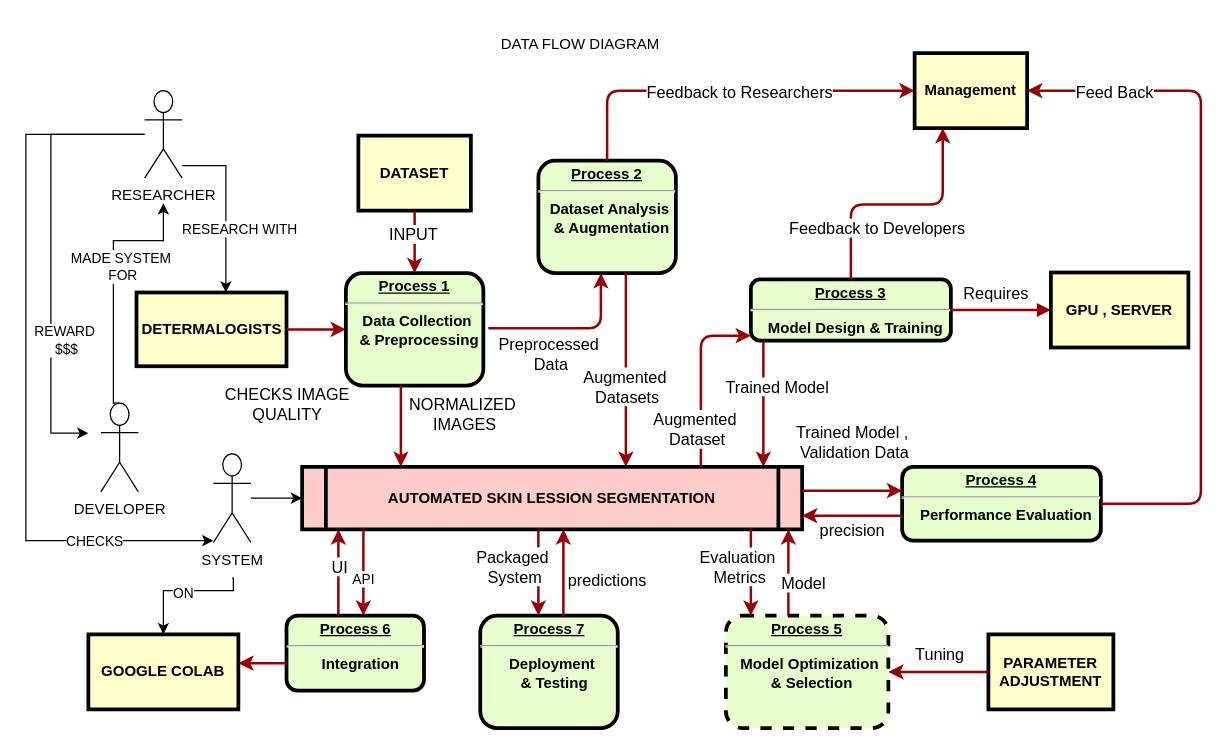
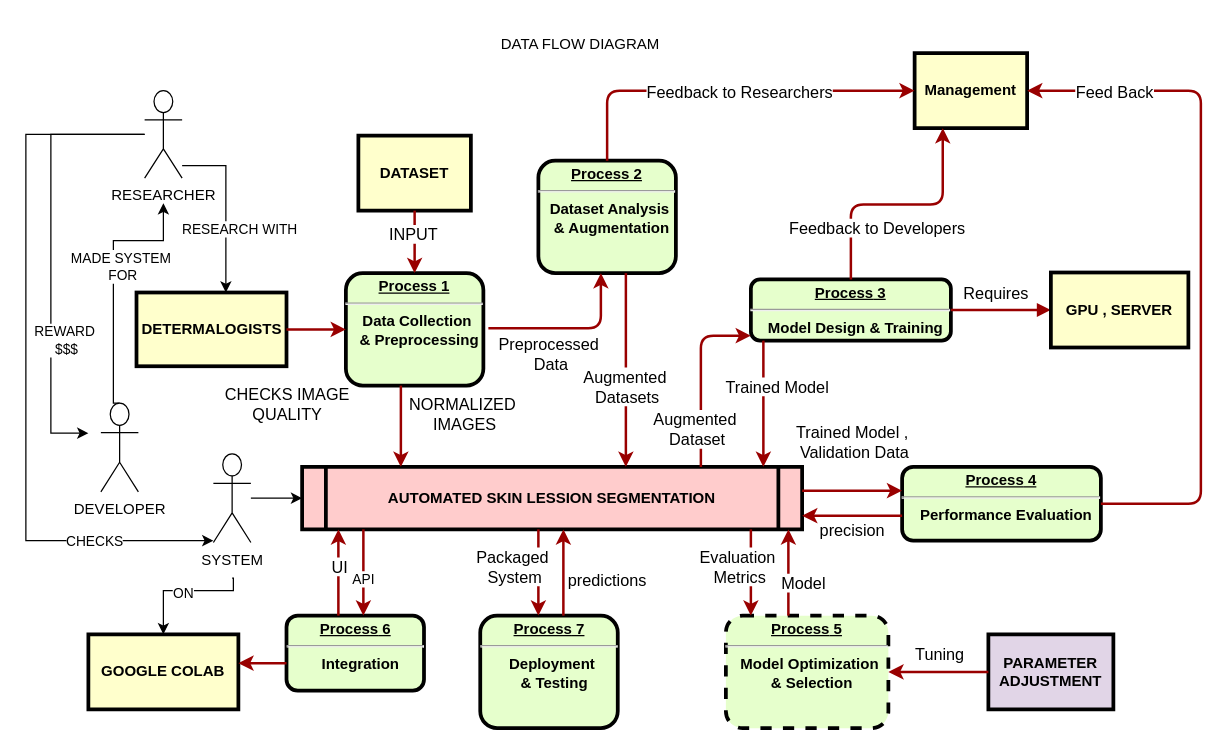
(1051, 672) -> (1051, 672)
